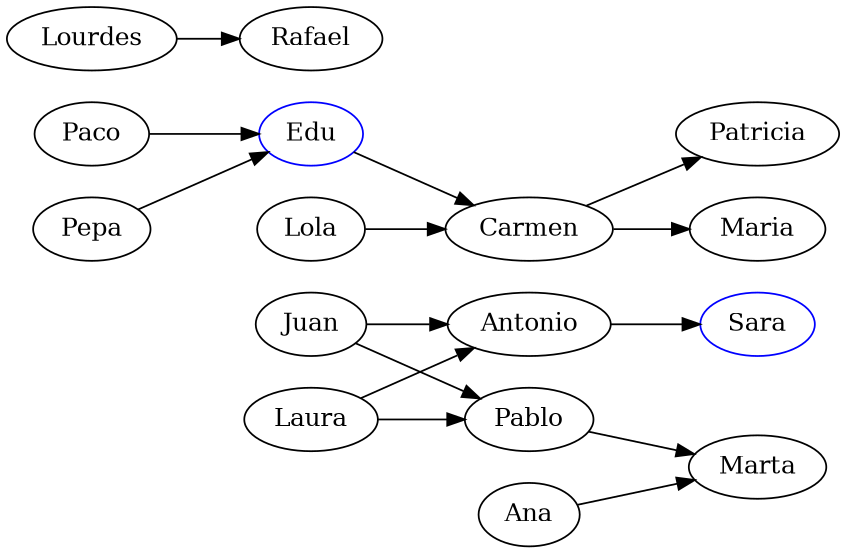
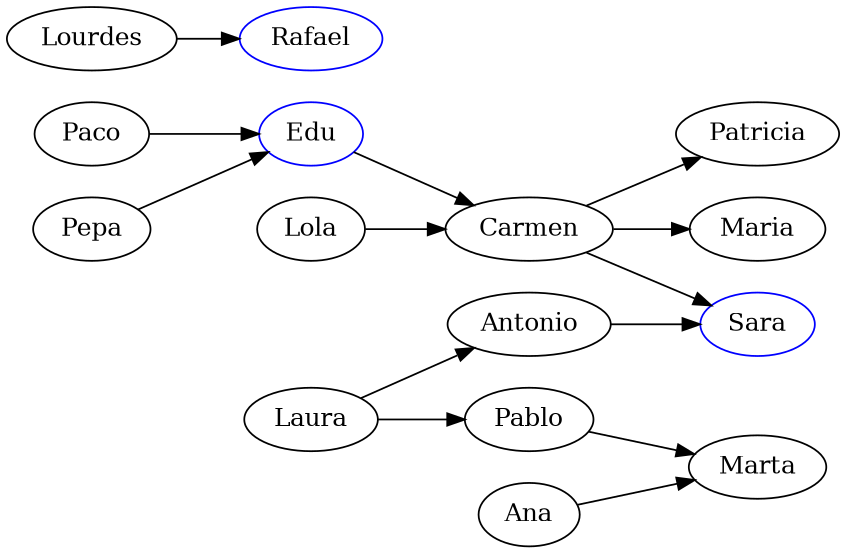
(311, 39) -> (311, 39)
none -> (641, 276)
(311, 324) -> none
